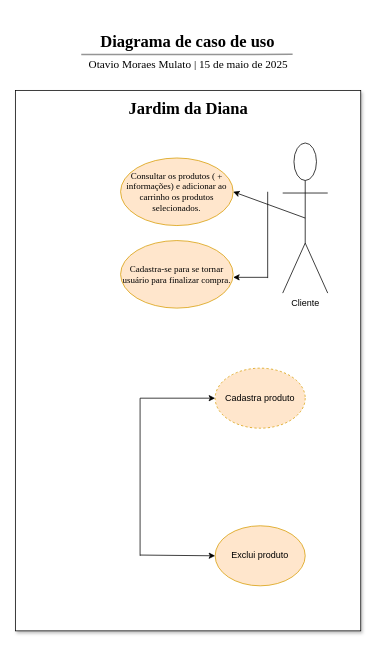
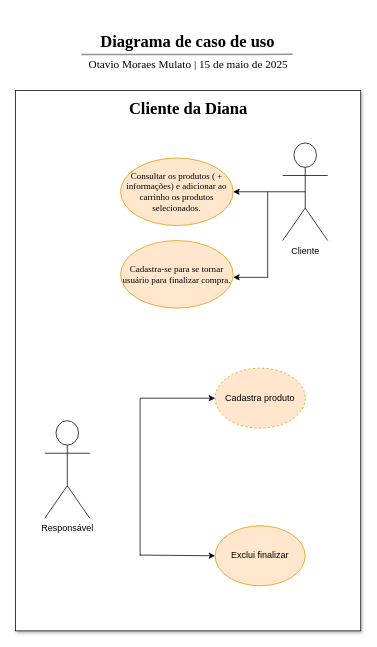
(188, 109) -> (188, 109)
(305, 218) -> (305, 192)
none -> (67, 469)
(260, 555) -> (260, 555)
